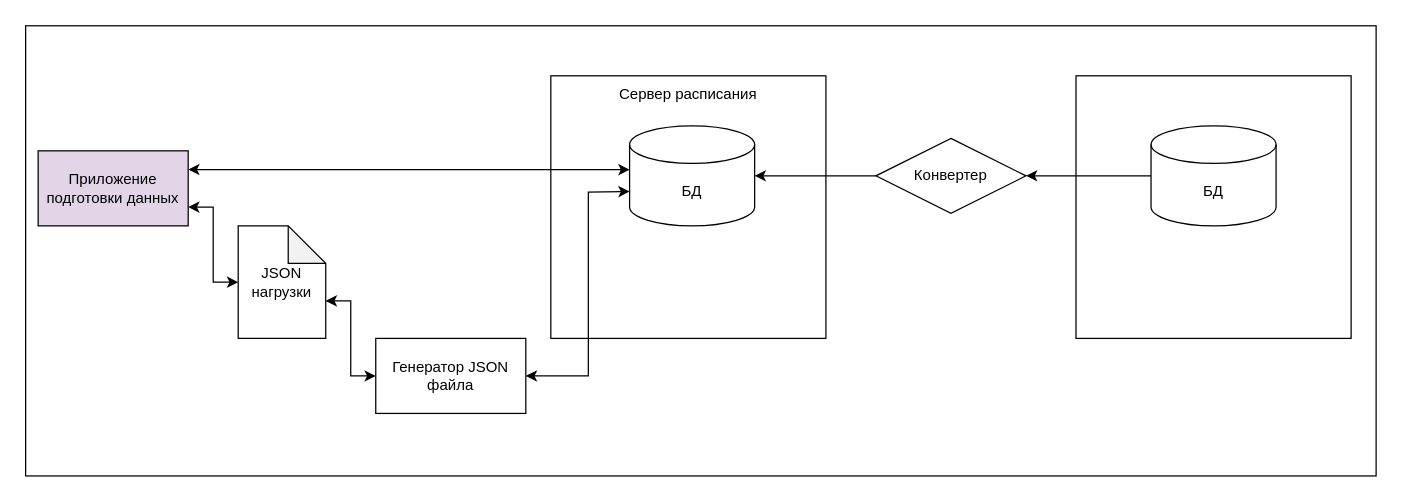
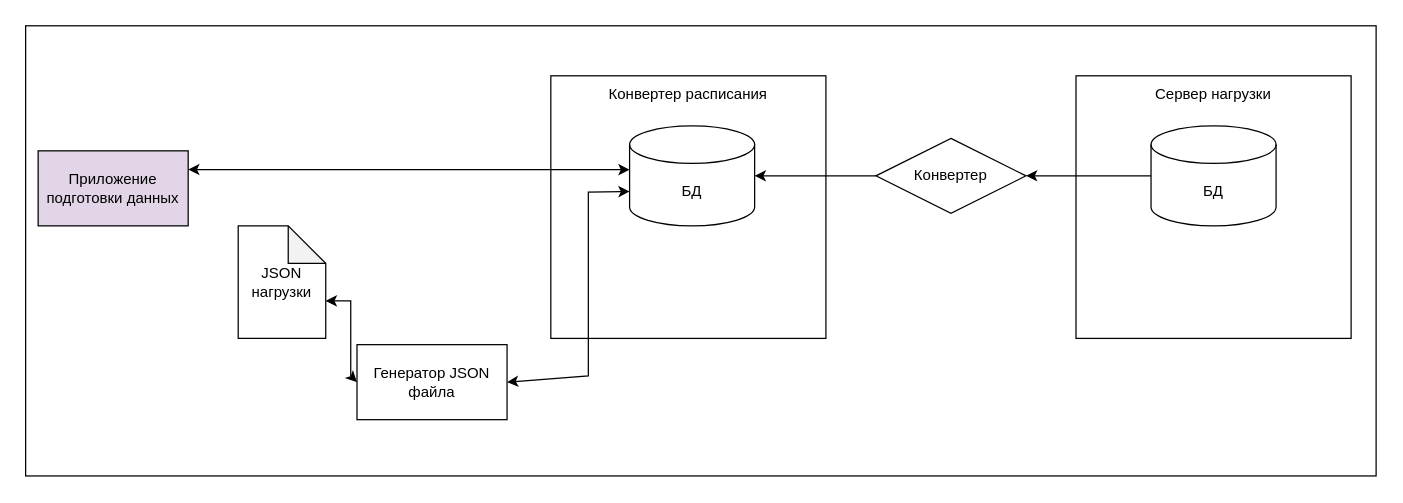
(688, 94) -> (688, 94)
none -> (1213, 94)
(213, 245) -> none
(451, 376) -> (432, 382)
